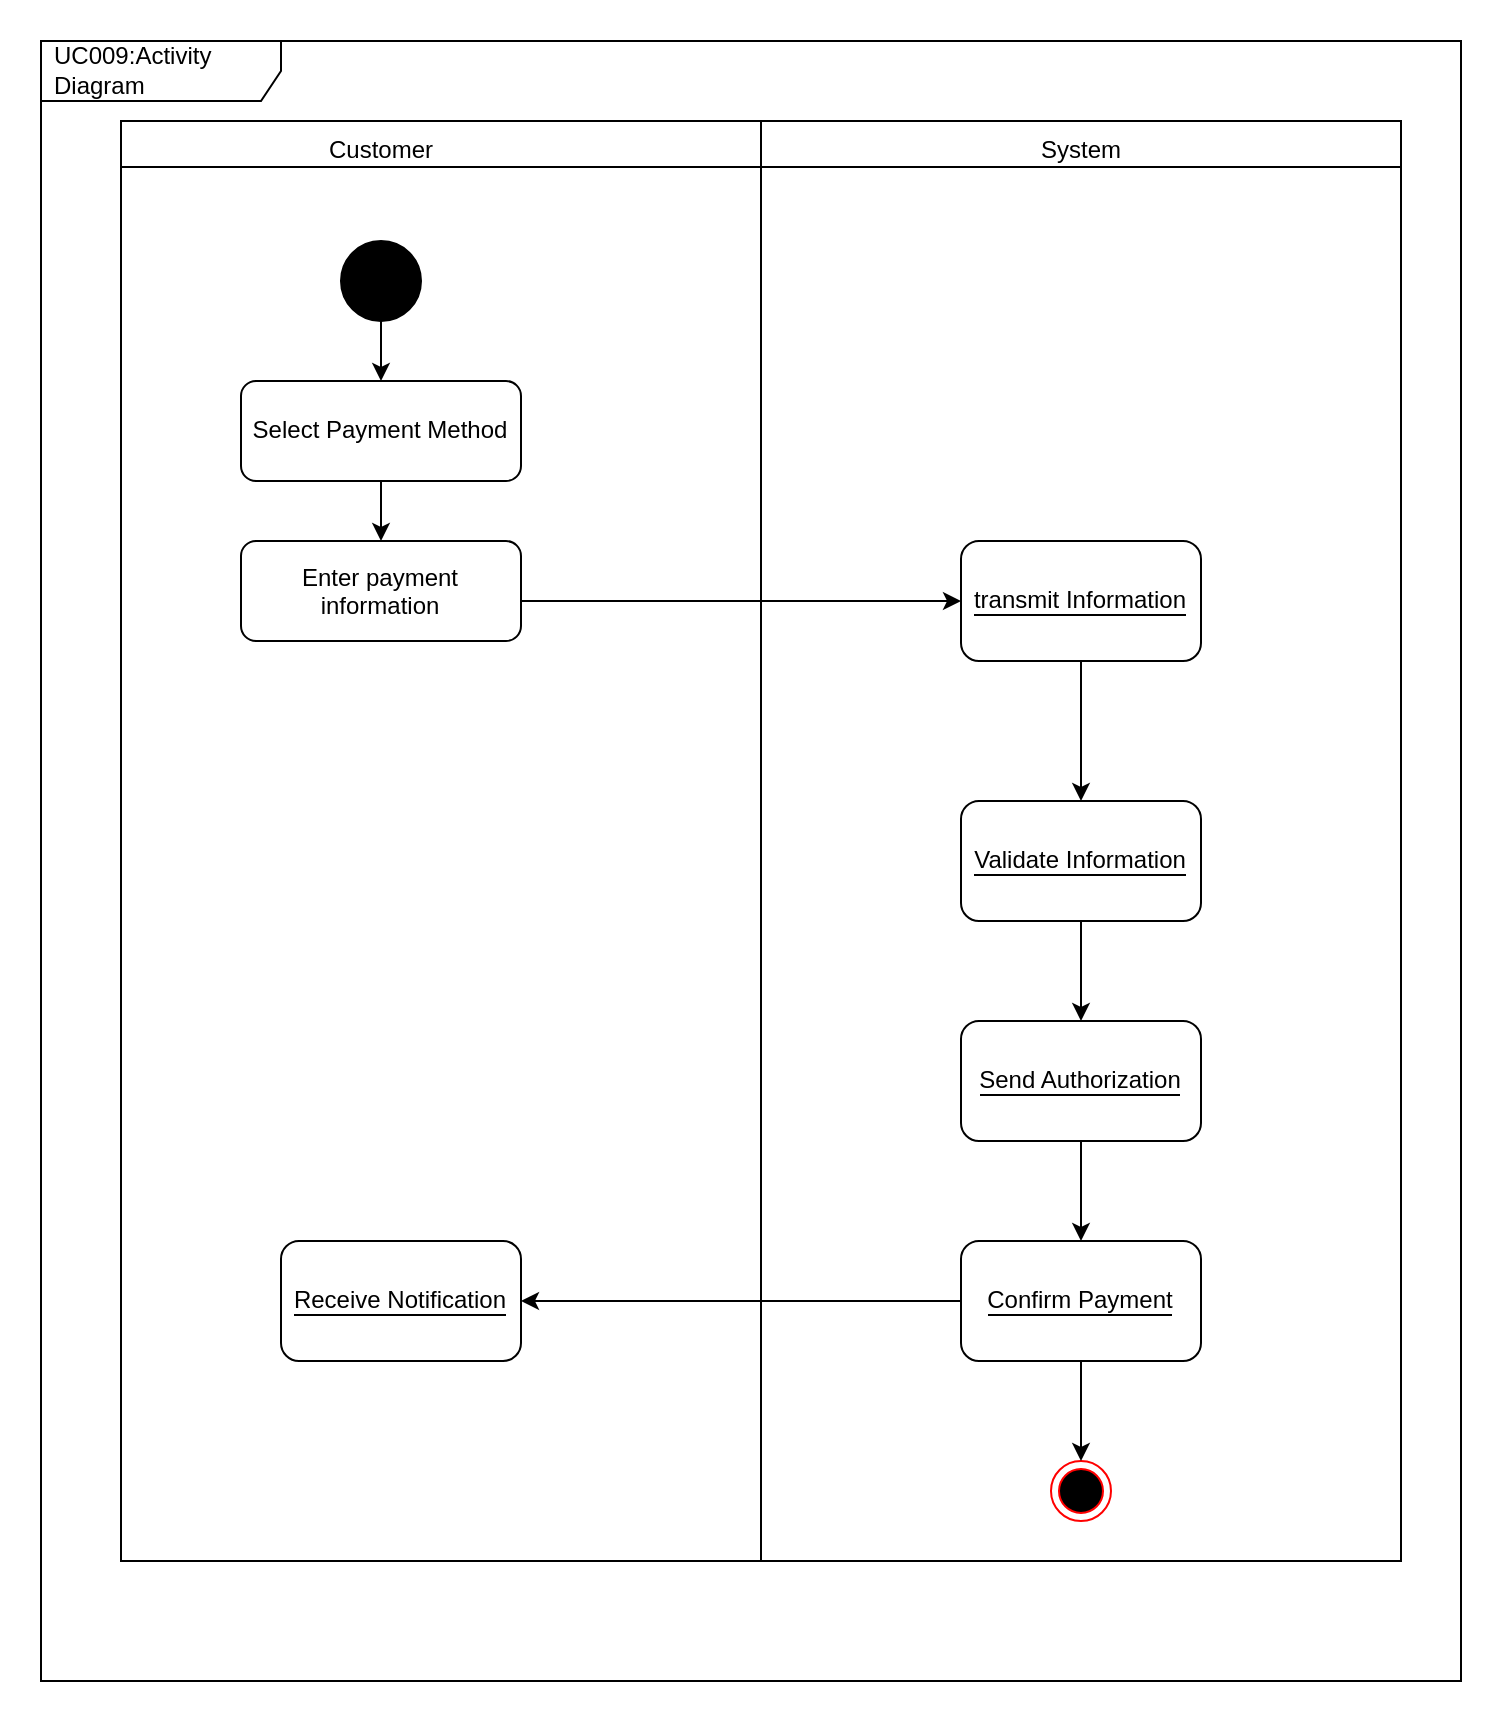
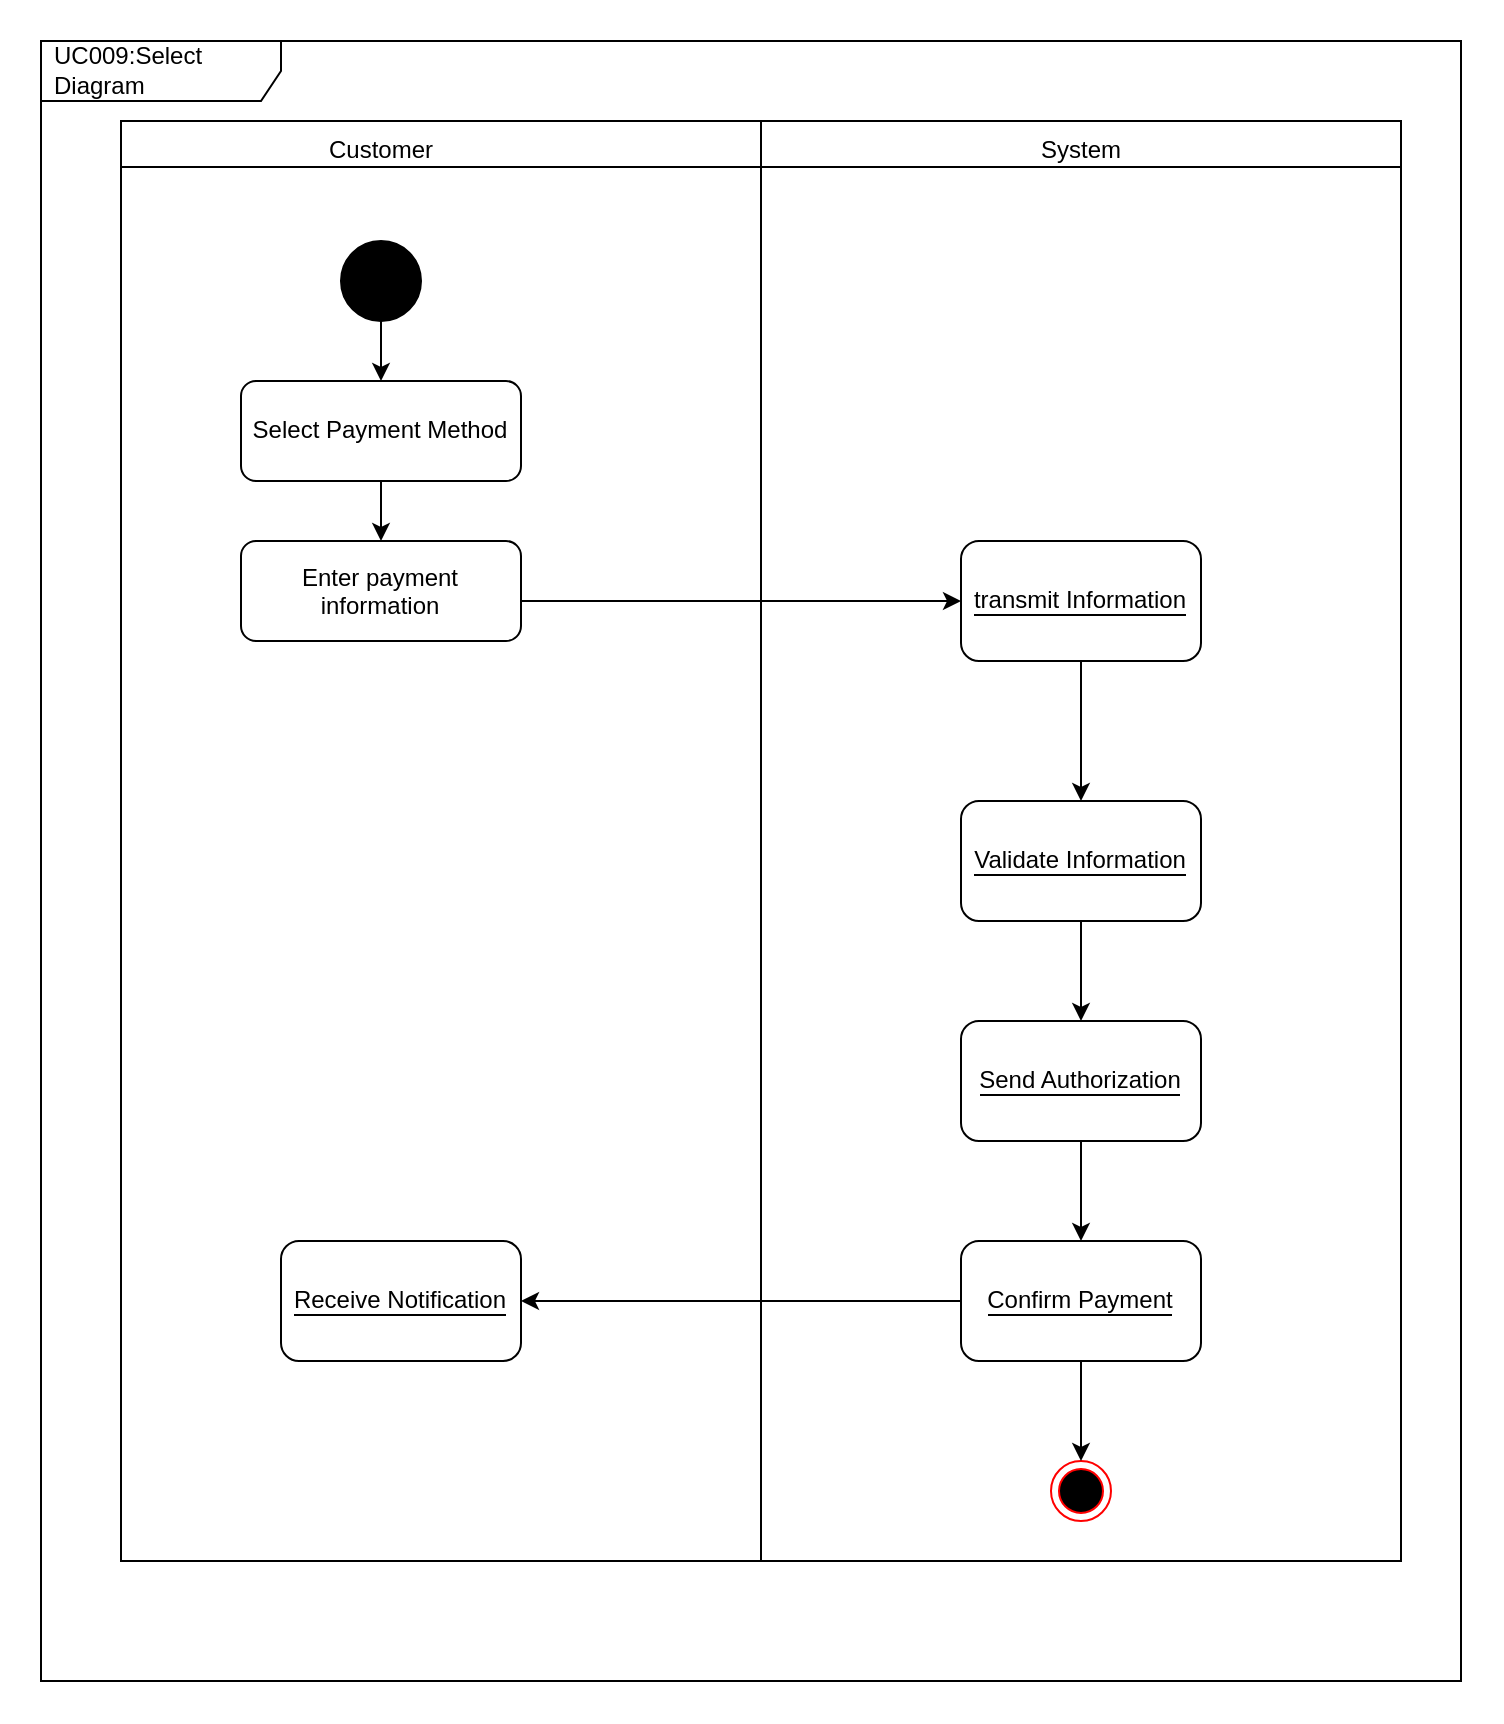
(168, 71) -> (168, 71)
